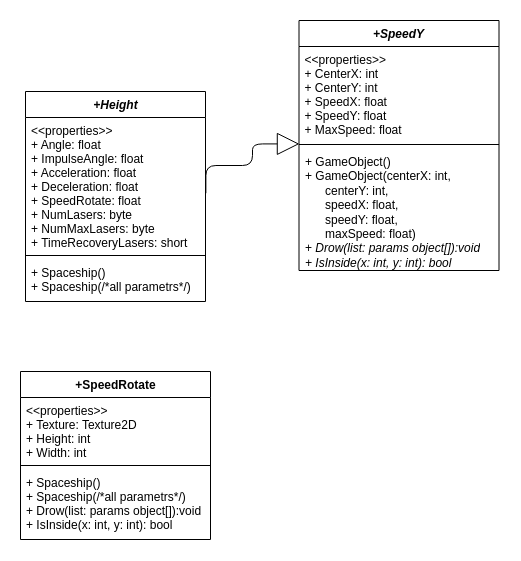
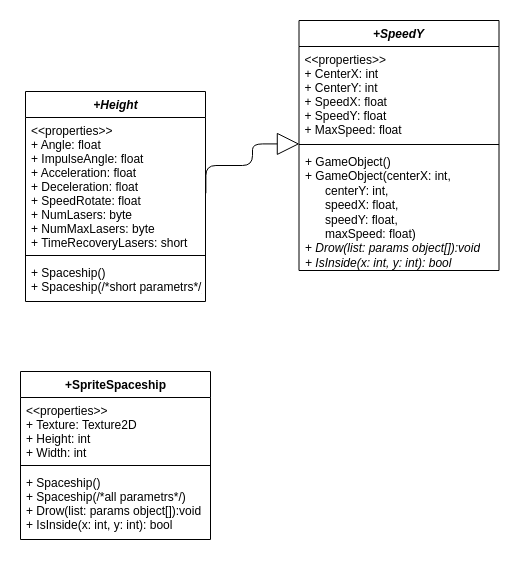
(72, 273) -> (72, 273)
(116, 386) -> (116, 386)
